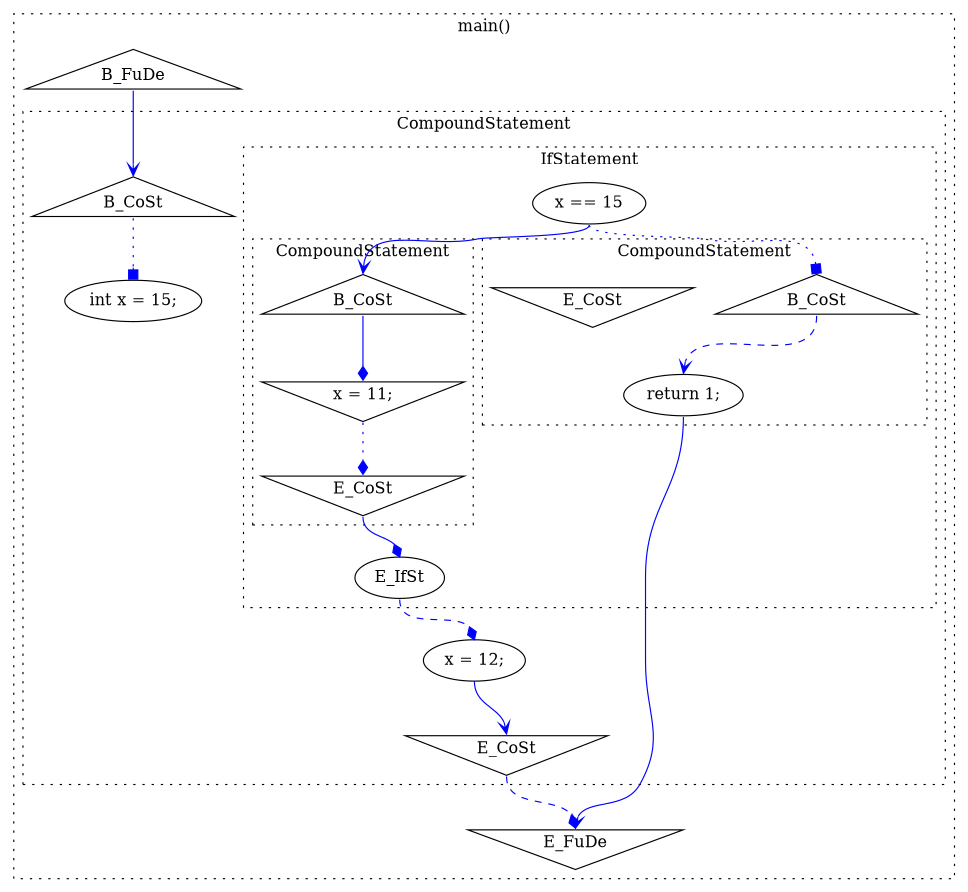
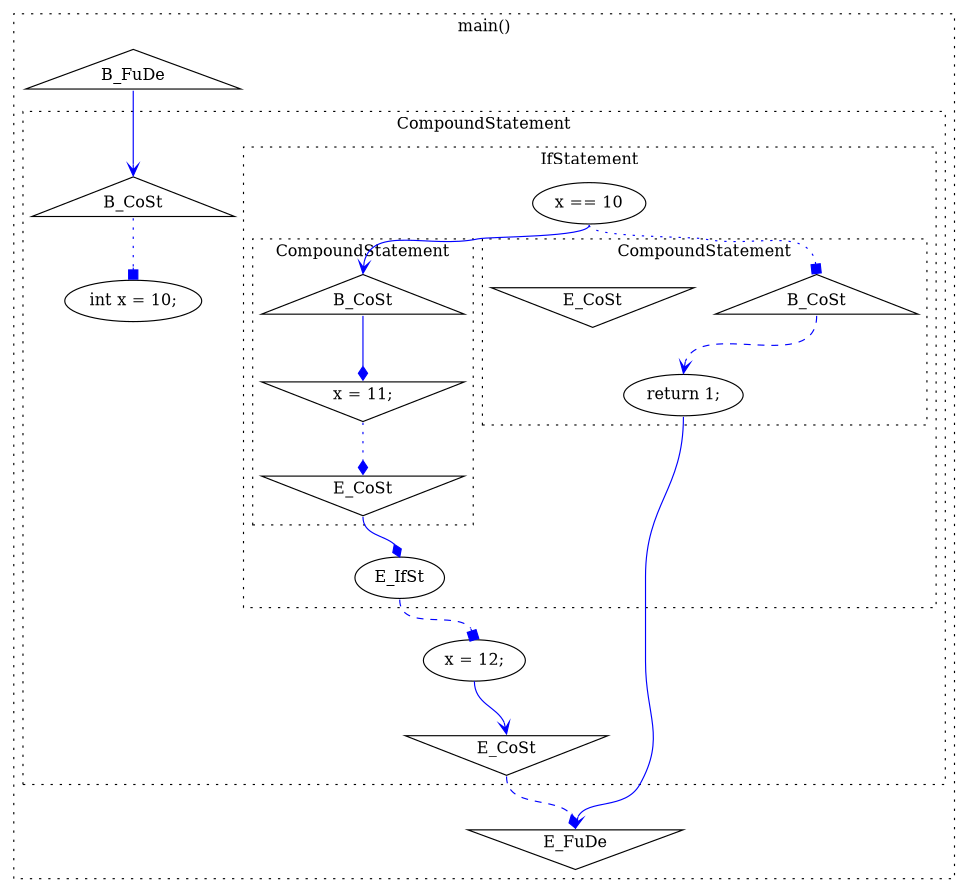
(589, 203) -> (589, 203)
(133, 301) -> (133, 301)
(430, 619) -> (431, 619)
